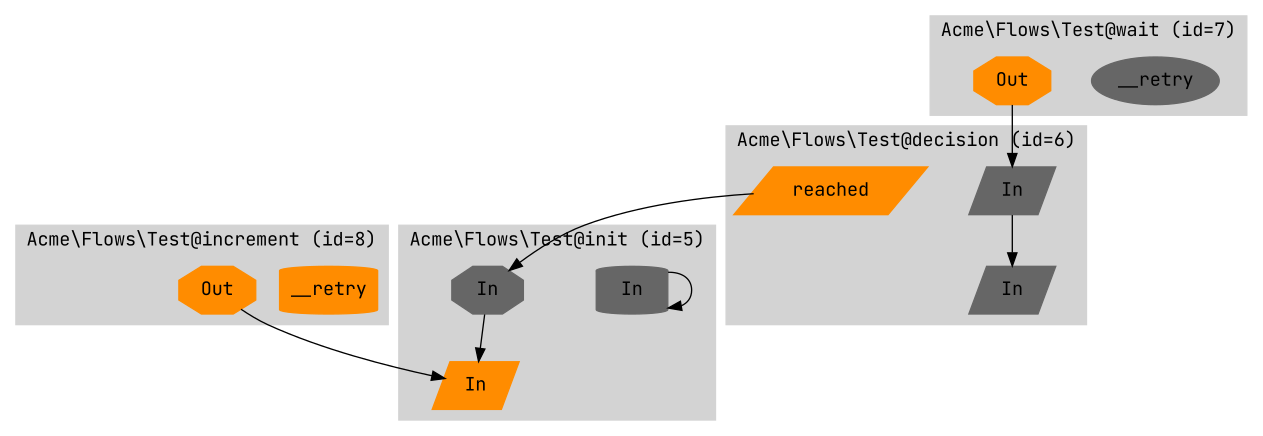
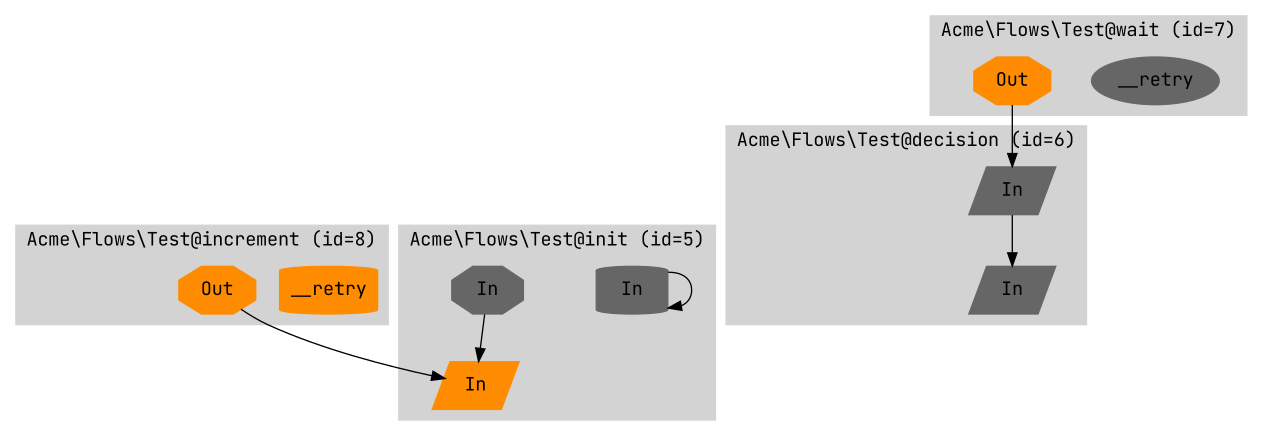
(831, 191) -> none
